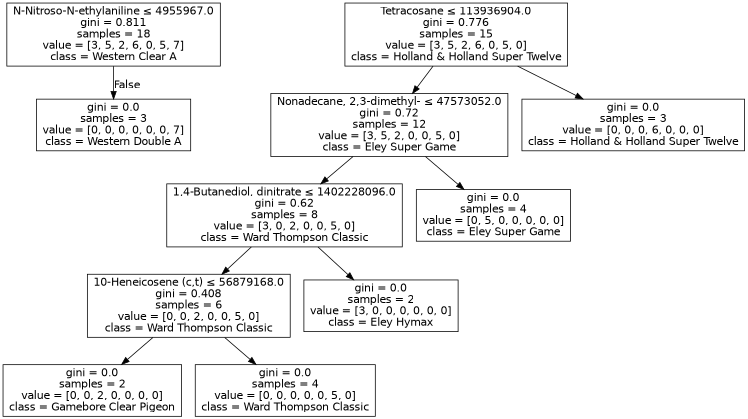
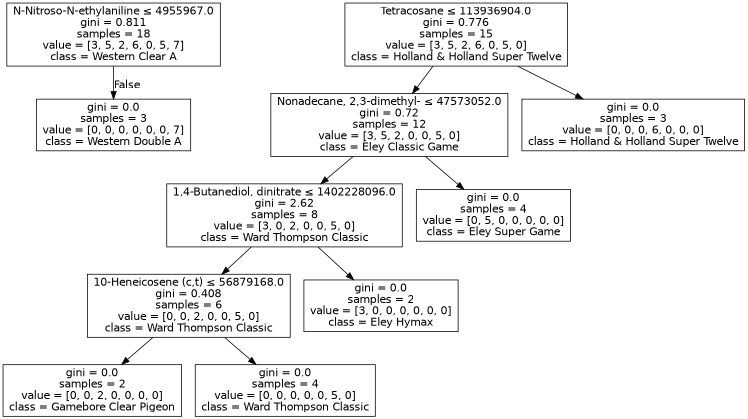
(389, 147) -> (389, 147)
(285, 204) -> (285, 204)
